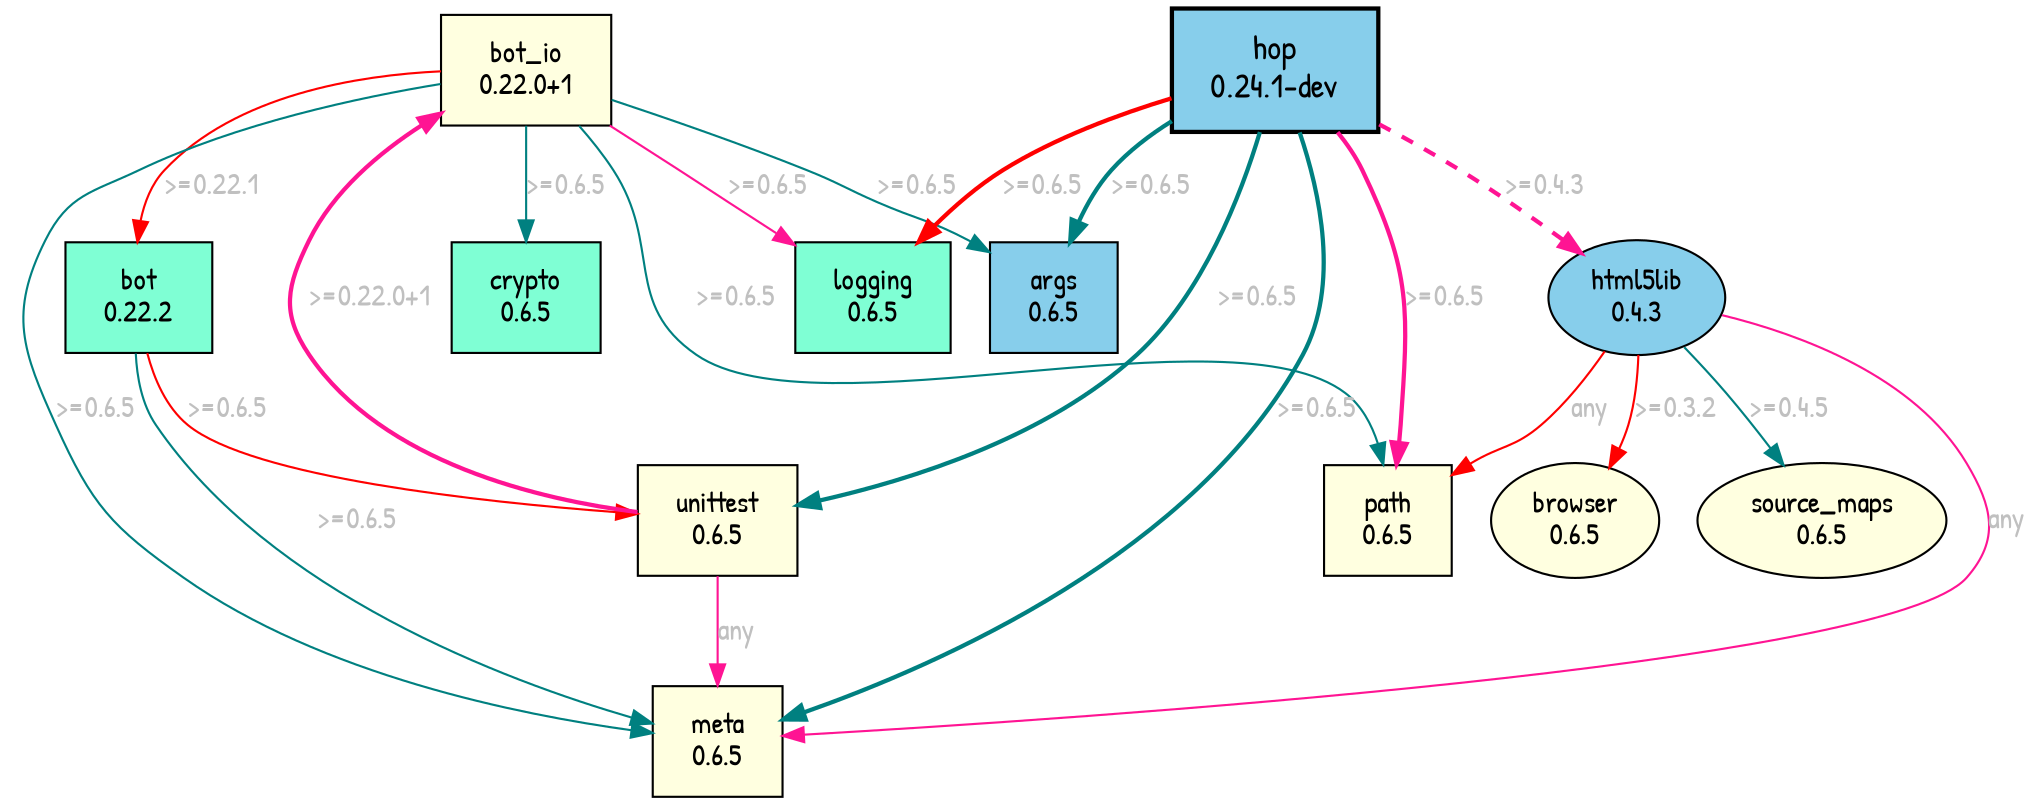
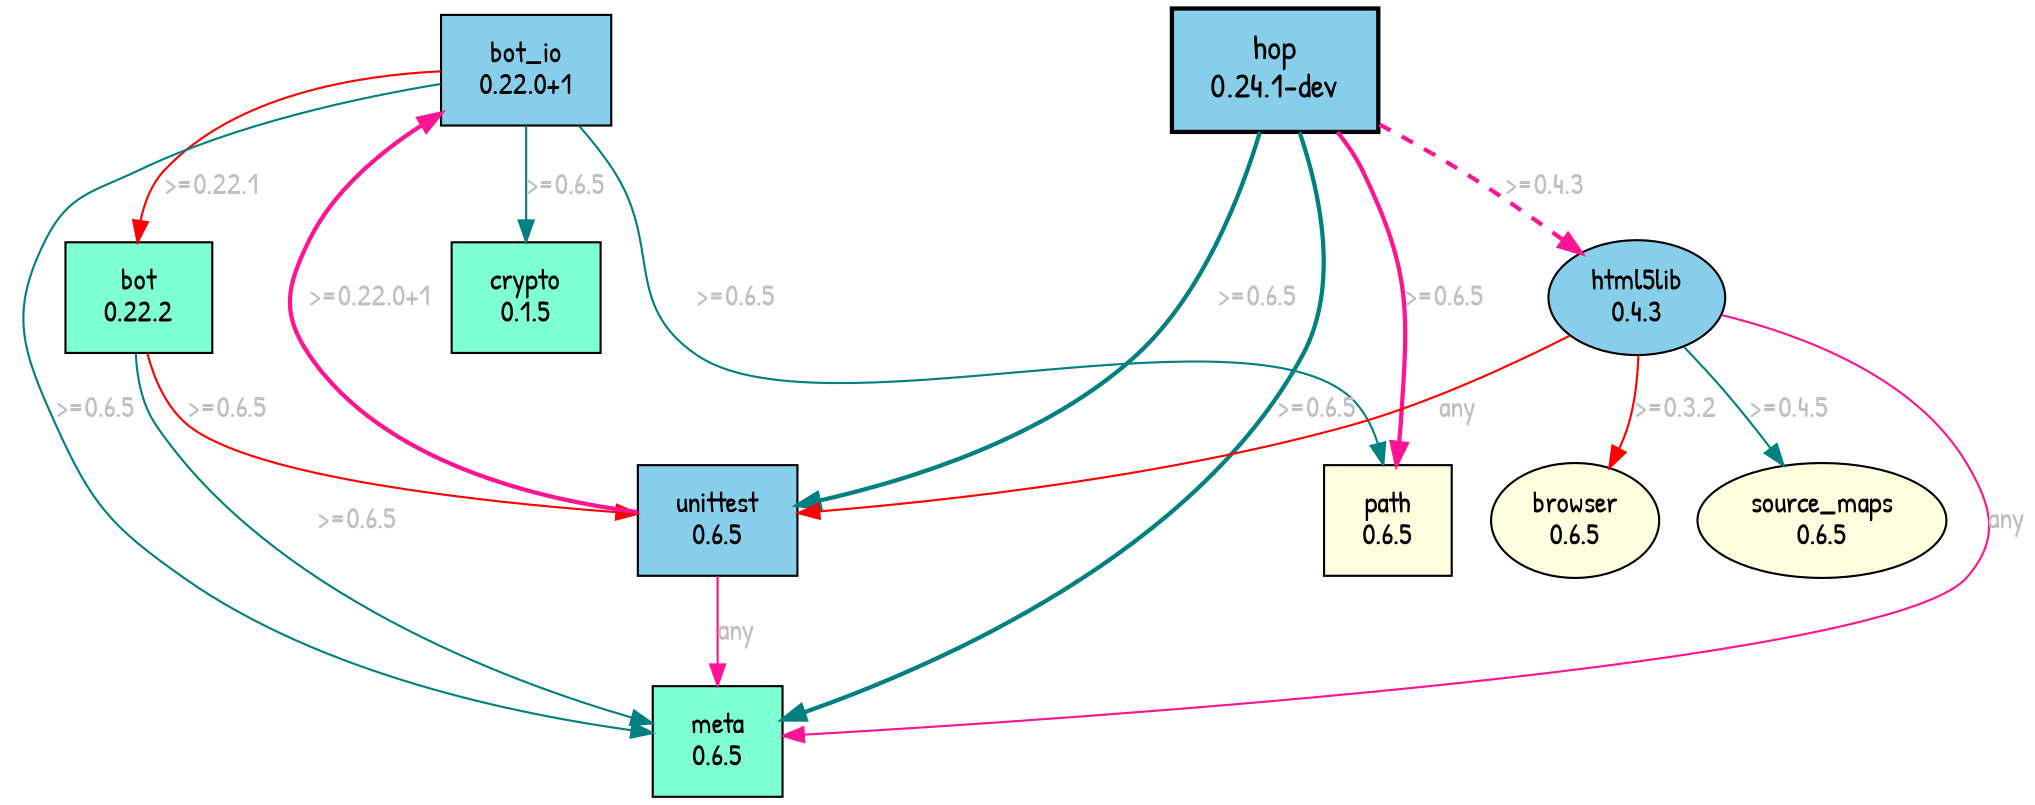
(526, 70) -> (526, 70)
(526, 298) -> (526, 298)
(873, 298) -> none
(1054, 298) -> none
(1547, 419) -> (1204, 460)
(718, 520) -> (718, 520)
(718, 741) -> (718, 741)
